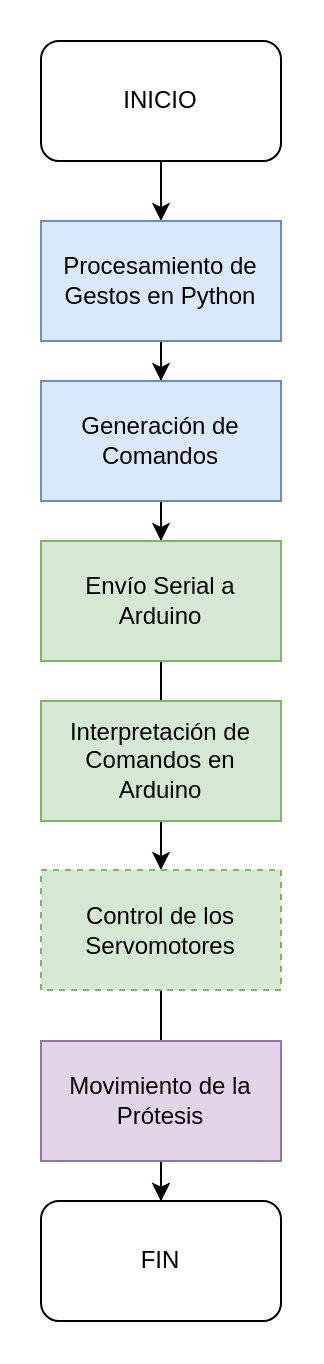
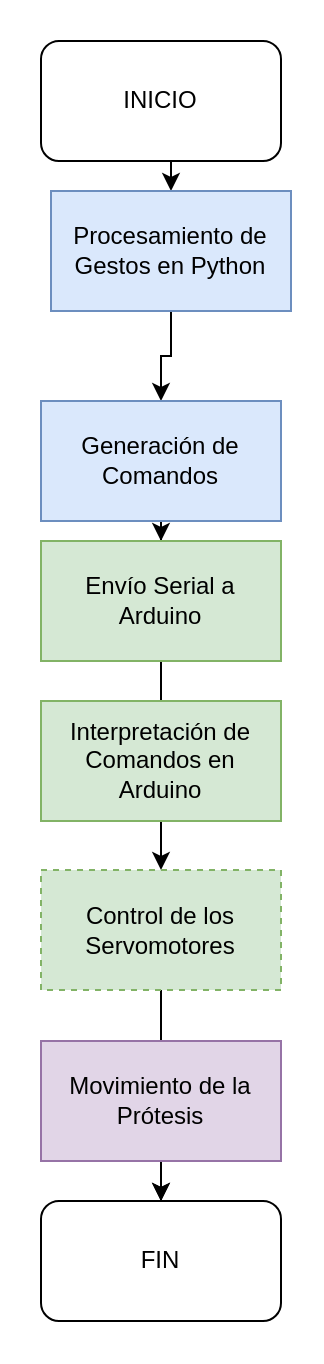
(161, 281) -> (171, 251)
(161, 441) -> (161, 461)
